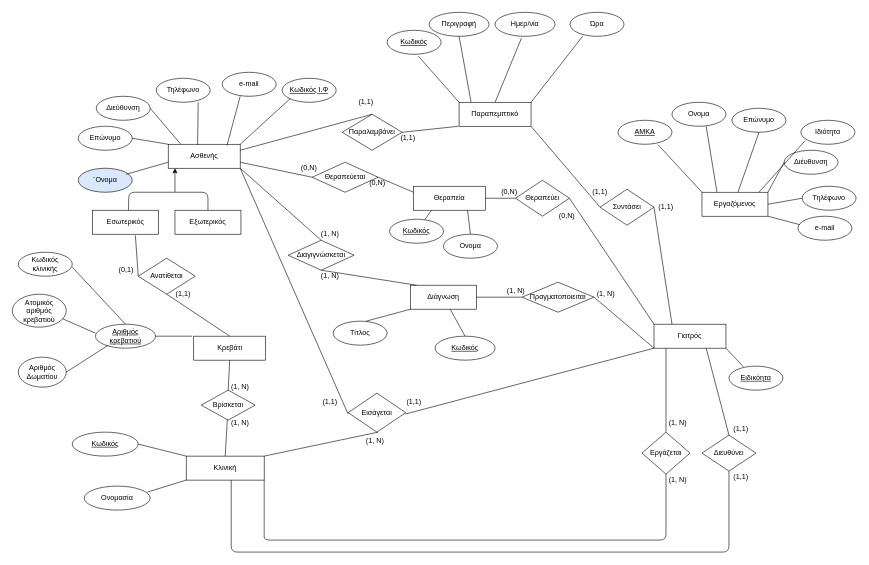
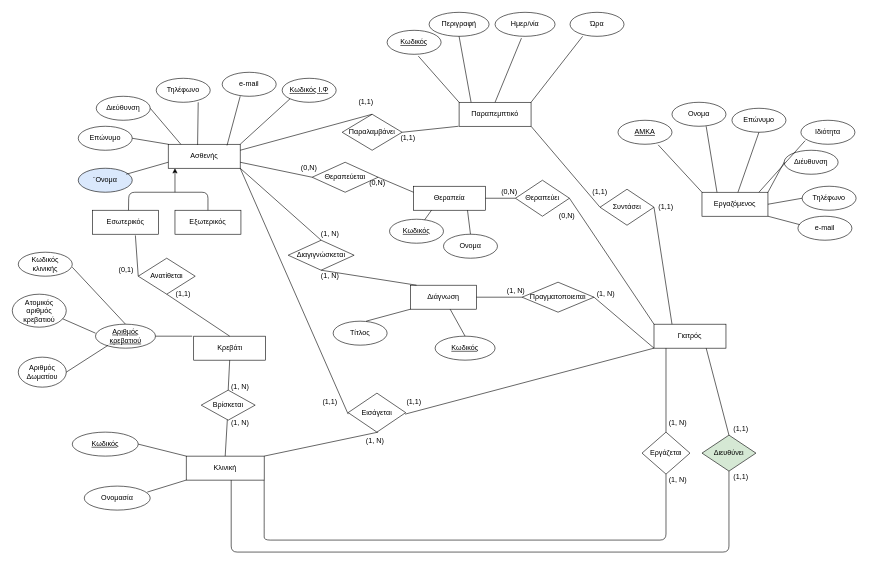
(735, 358) -> none
(756, 378) -> none
(729, 453) -> (729, 453)
